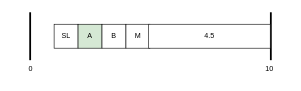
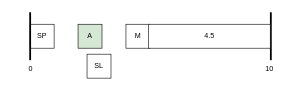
none -> (42, 36)
(66, 36) -> (99, 66)
(114, 36) -> none
